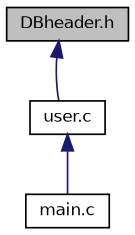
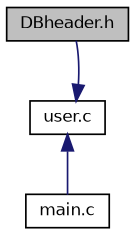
(56, 79) -> (79, 63)
